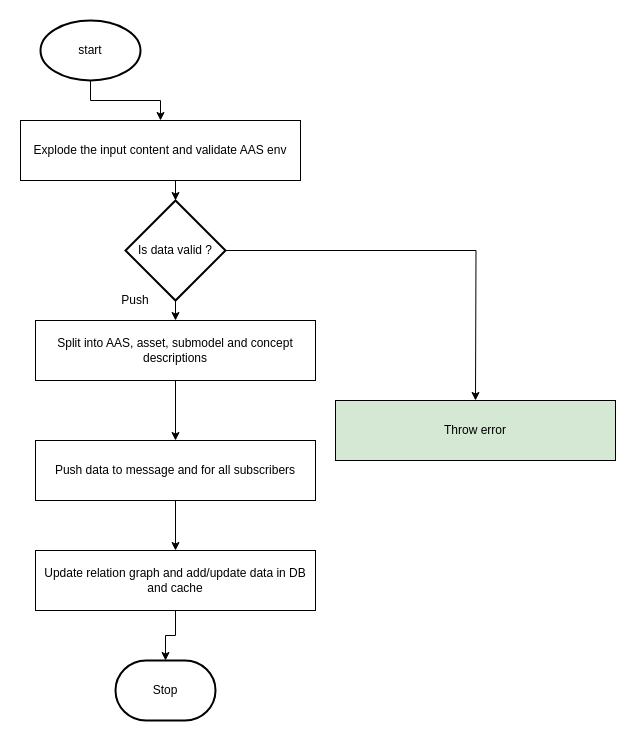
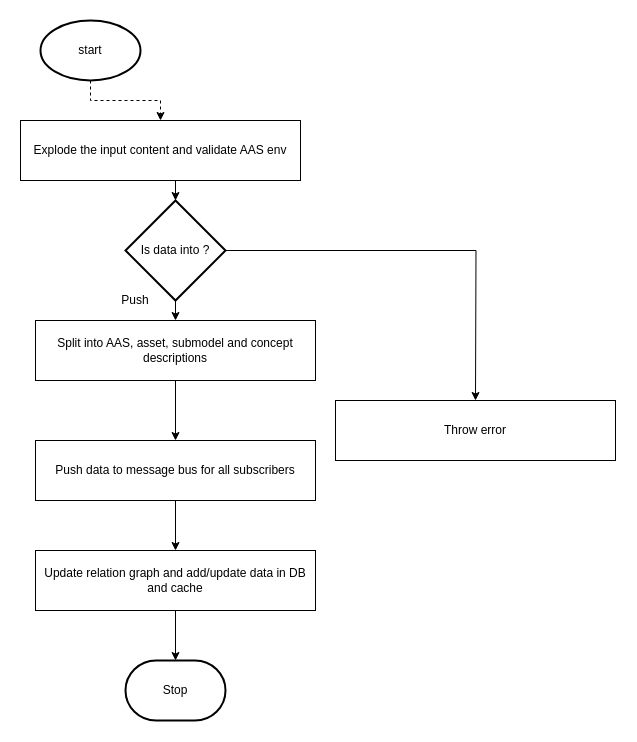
(123, 101) -> (123, 101)
(176, 251) -> (176, 251)
(476, 431) -> (476, 431)
(176, 471) -> (176, 471)
(166, 691) -> (176, 691)
